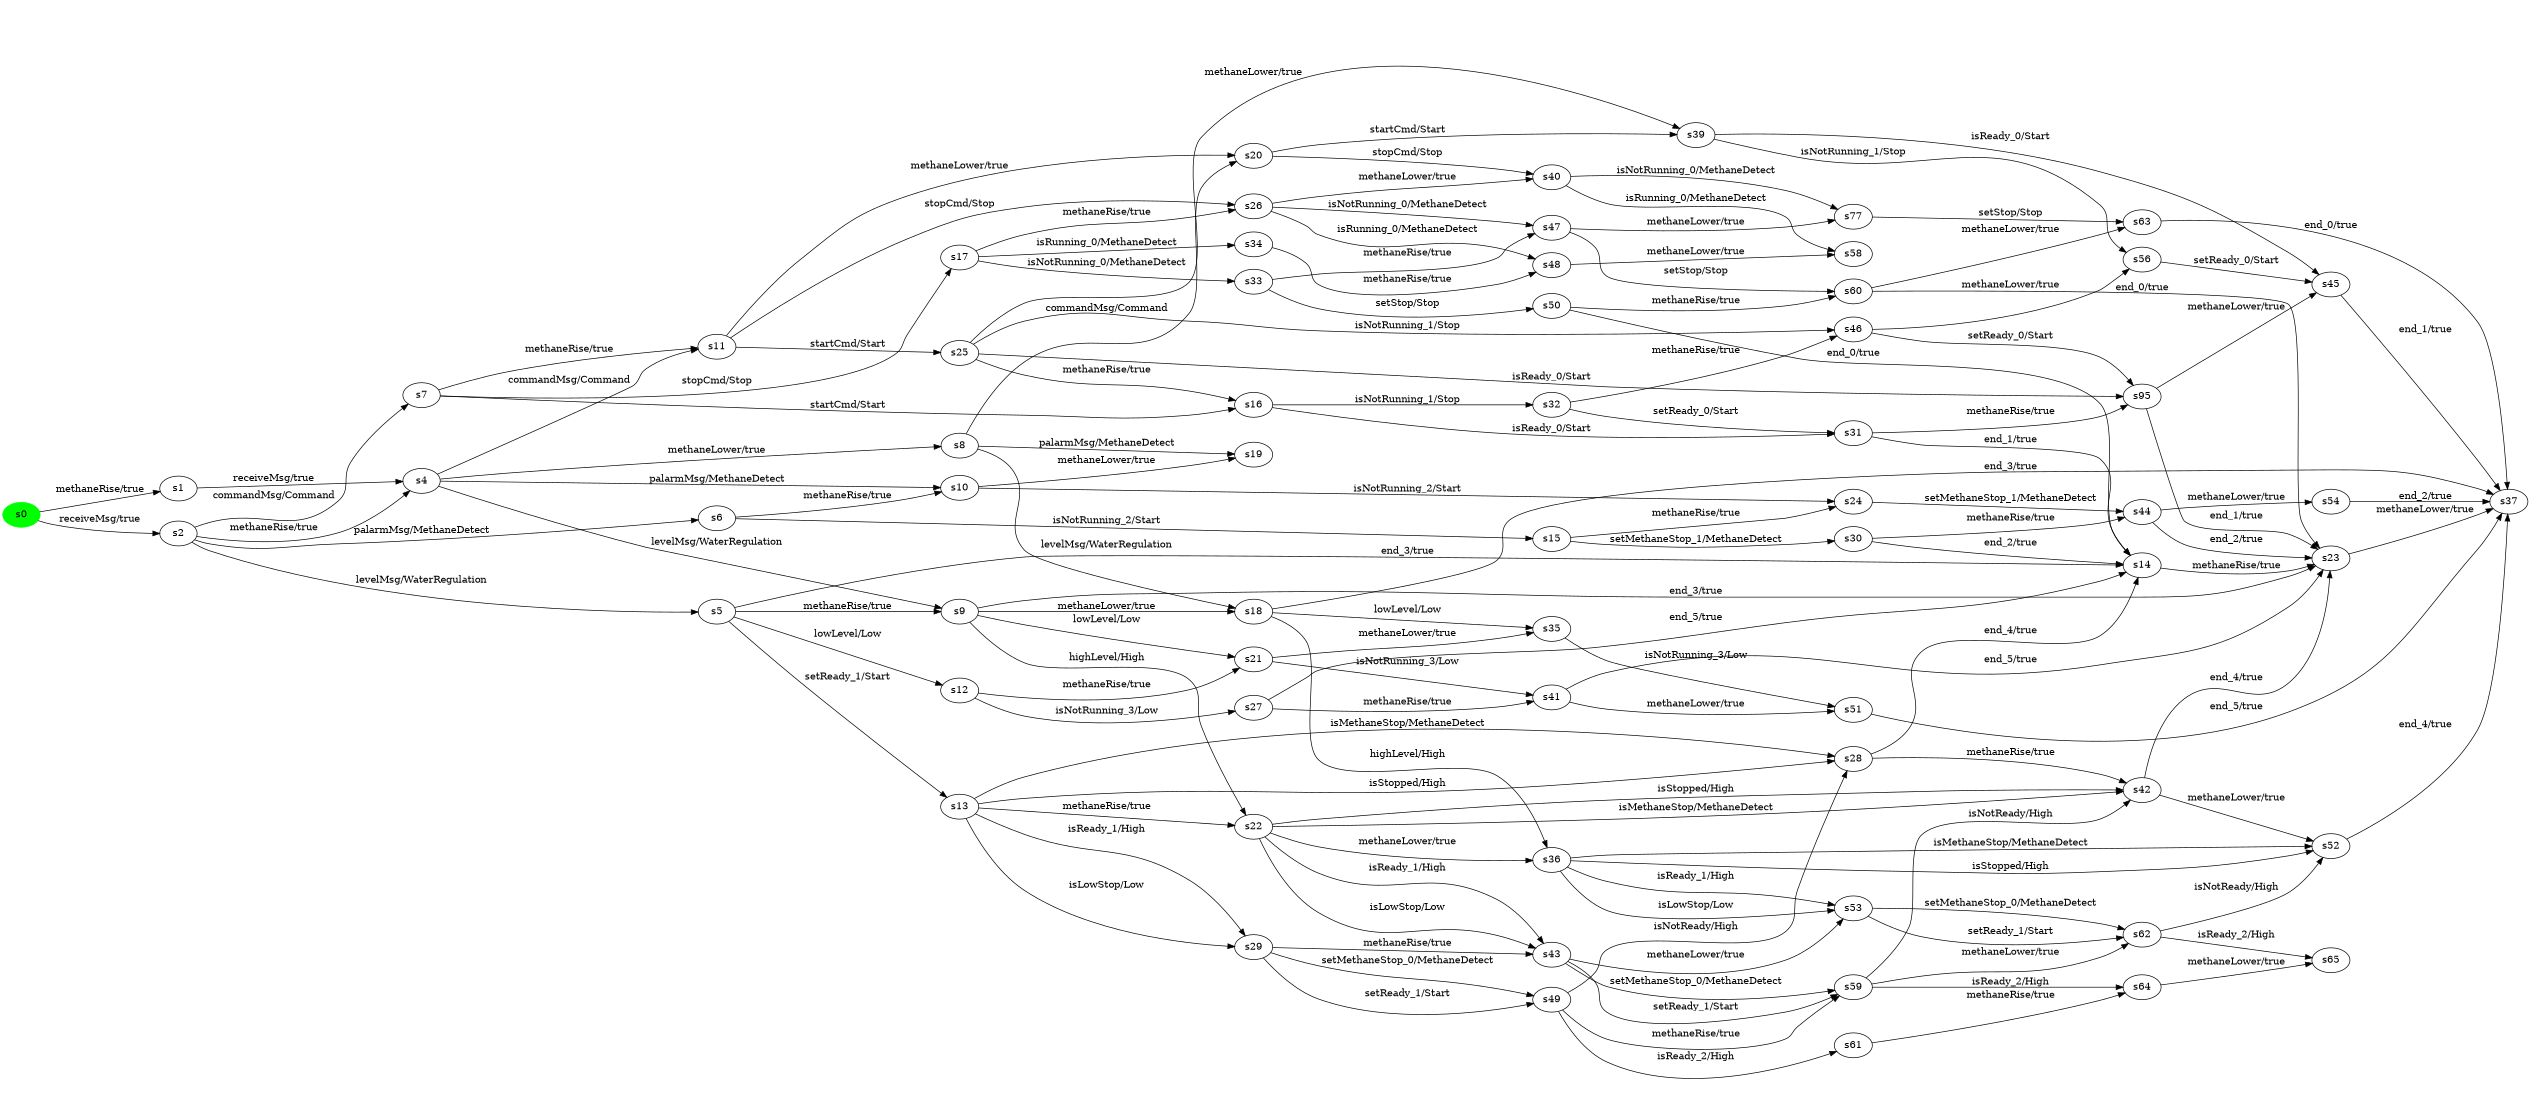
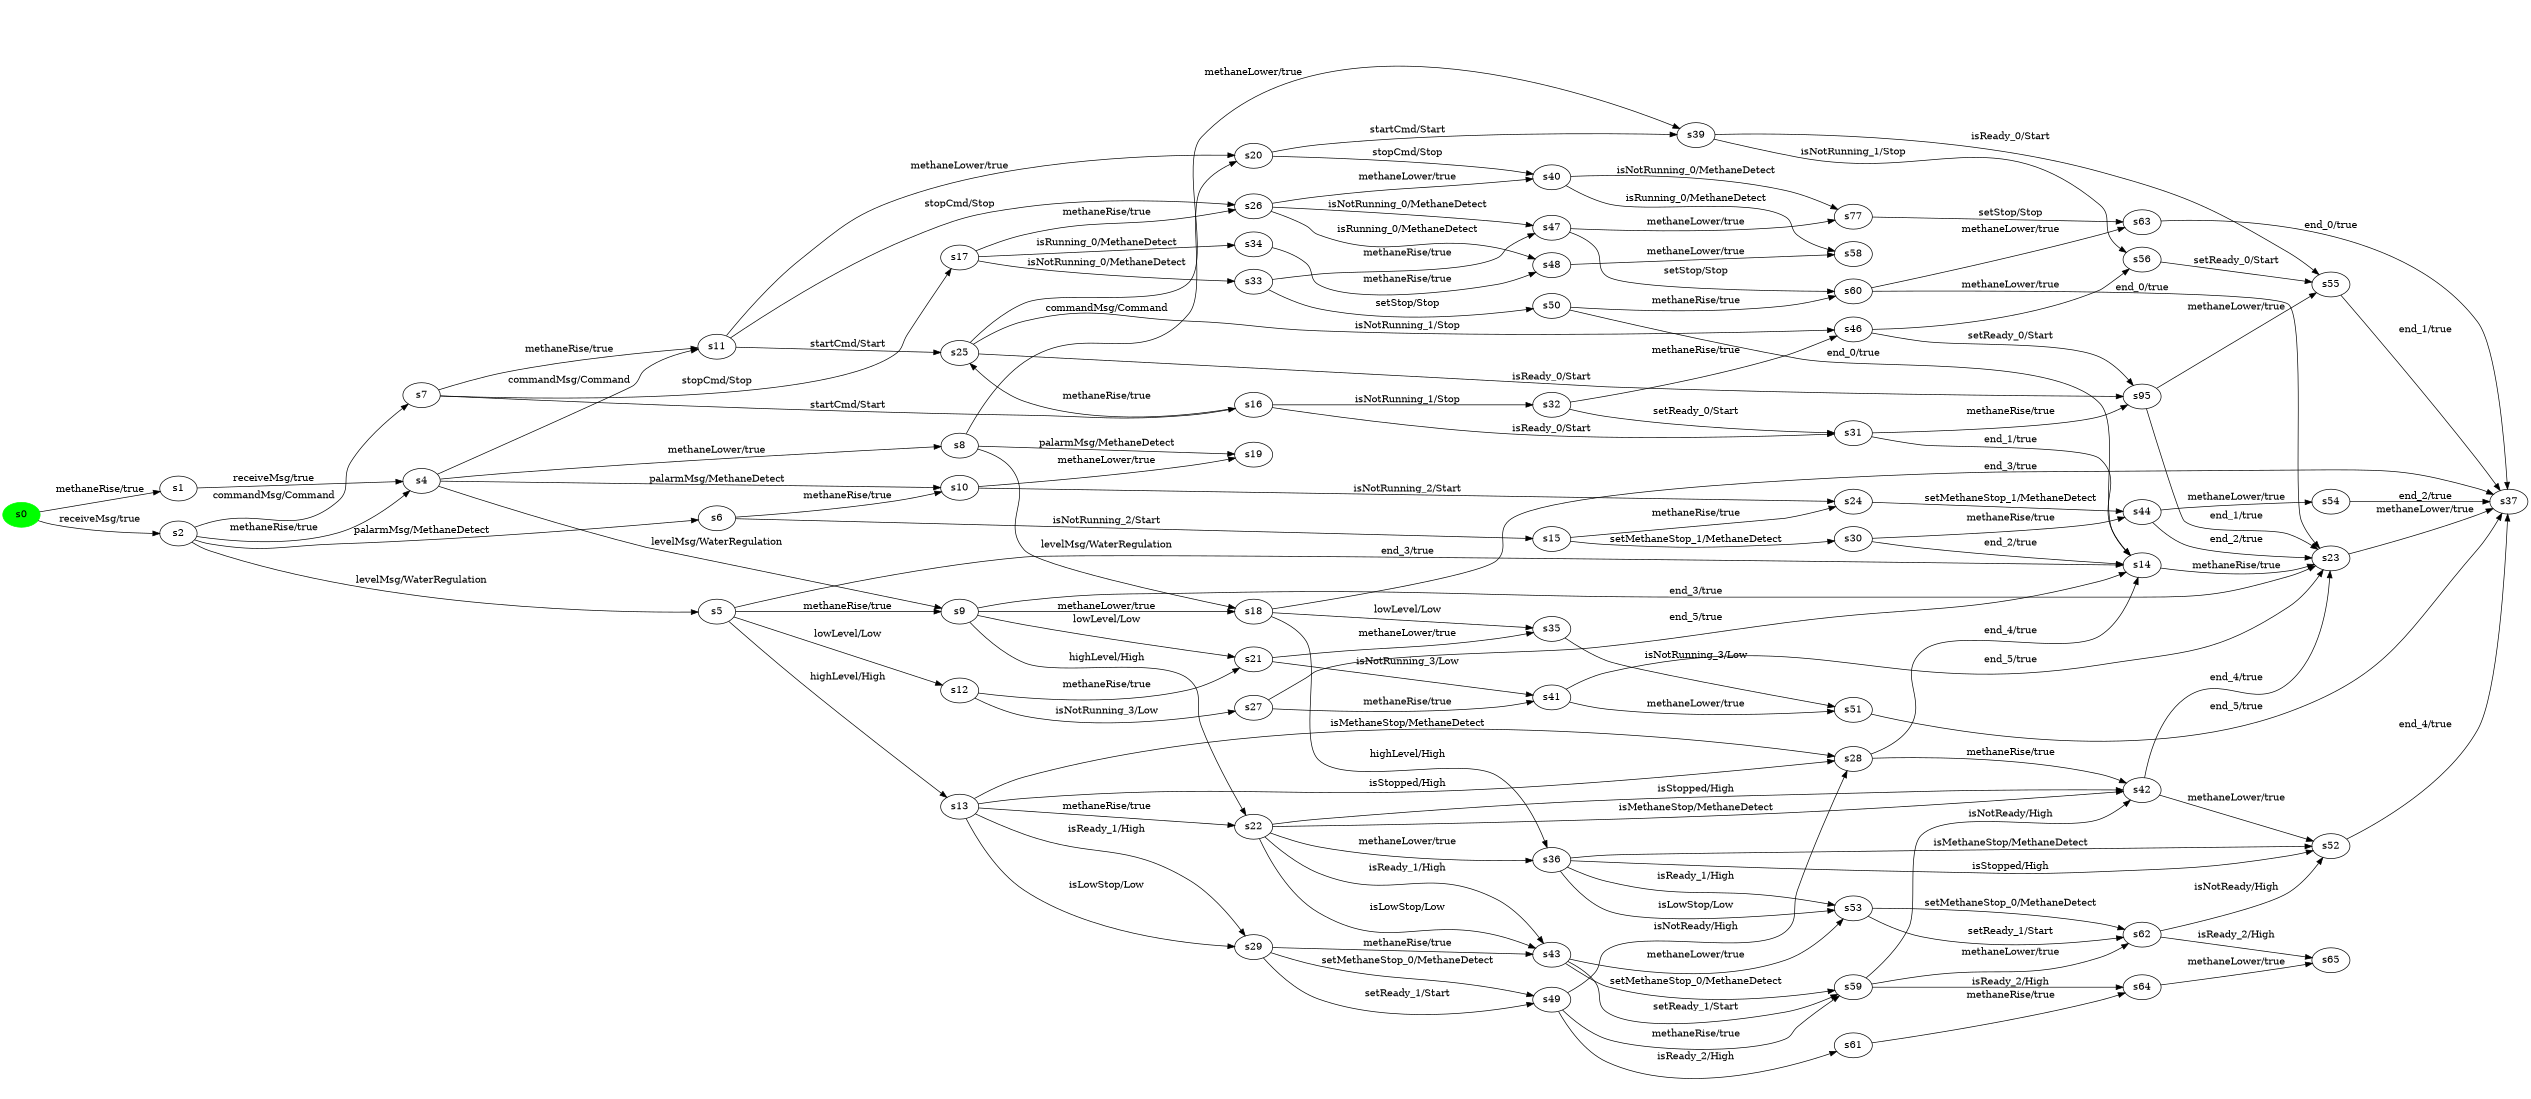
(2331, 284) -> (2331, 284)
(1101, 384) -> (1066, 411)
(848, 677) -> (848, 677)
